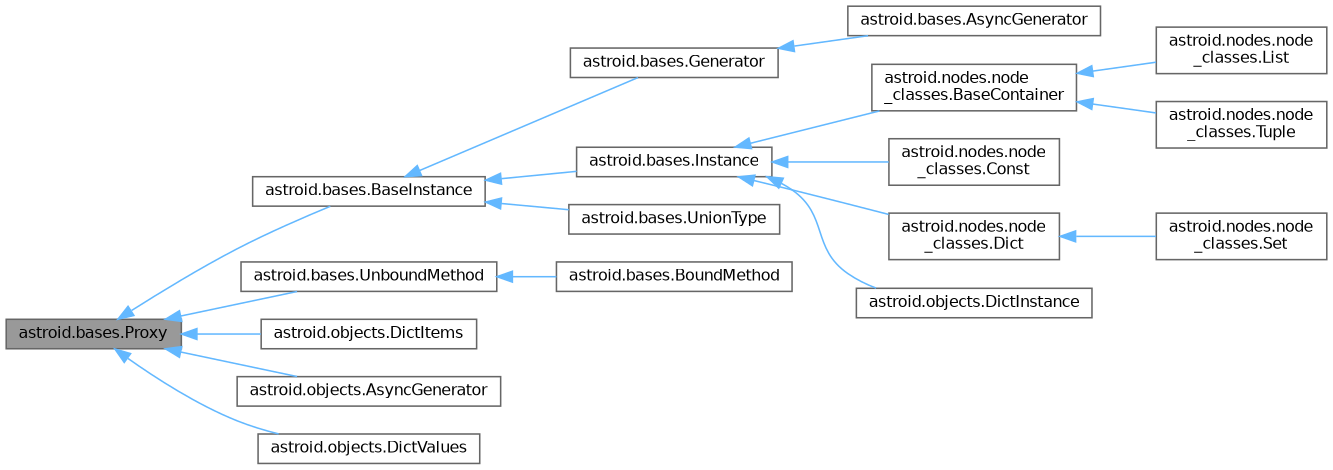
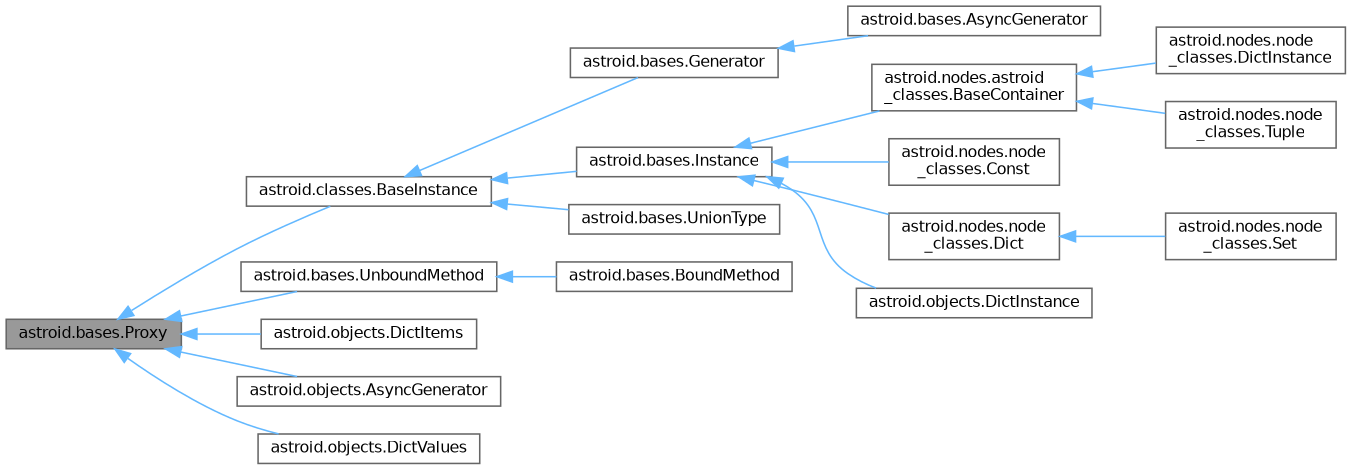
(1242, 50) -> (1251, 50)
(974, 88) -> (974, 88)
(369, 191) -> (369, 191)
